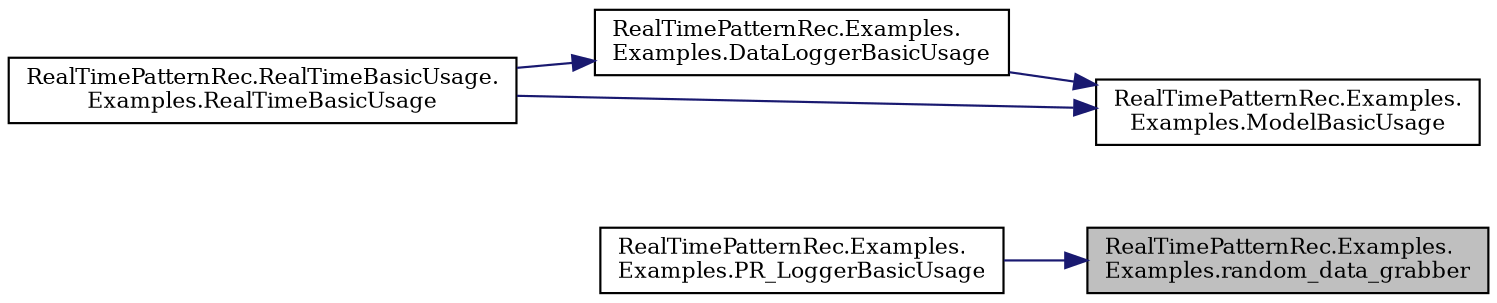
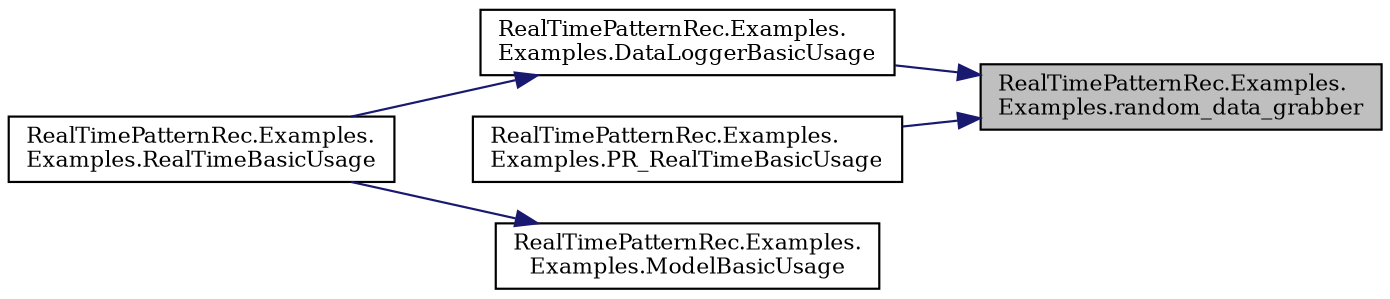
(1042, 77) -> (926, 69)
(263, 90) -> (202, 149)
(802, 260) -> (688, 149)
